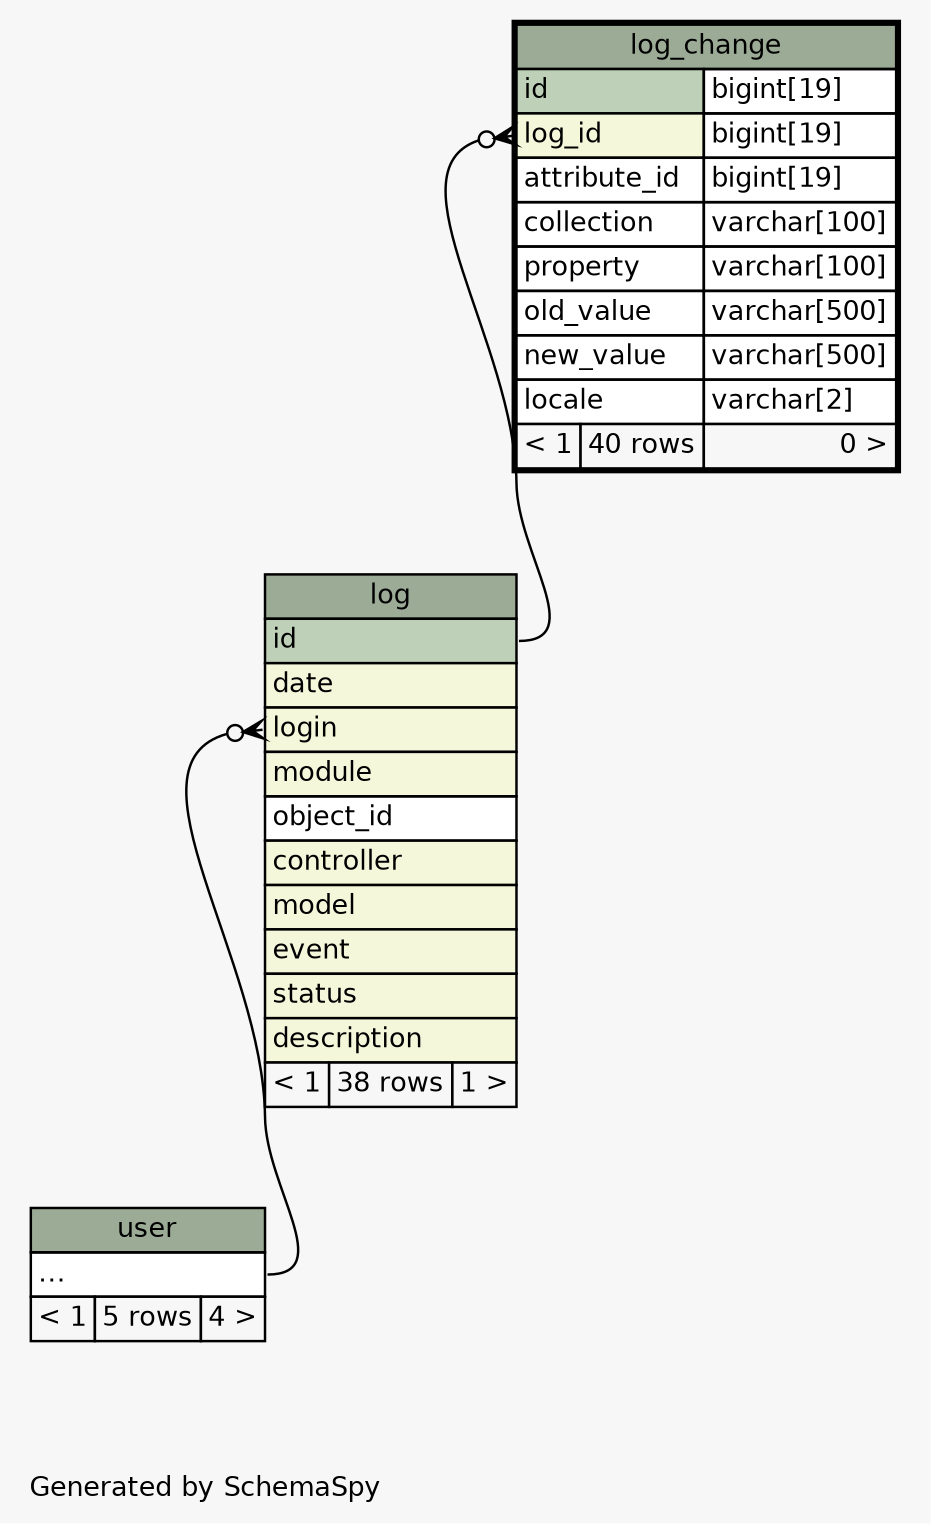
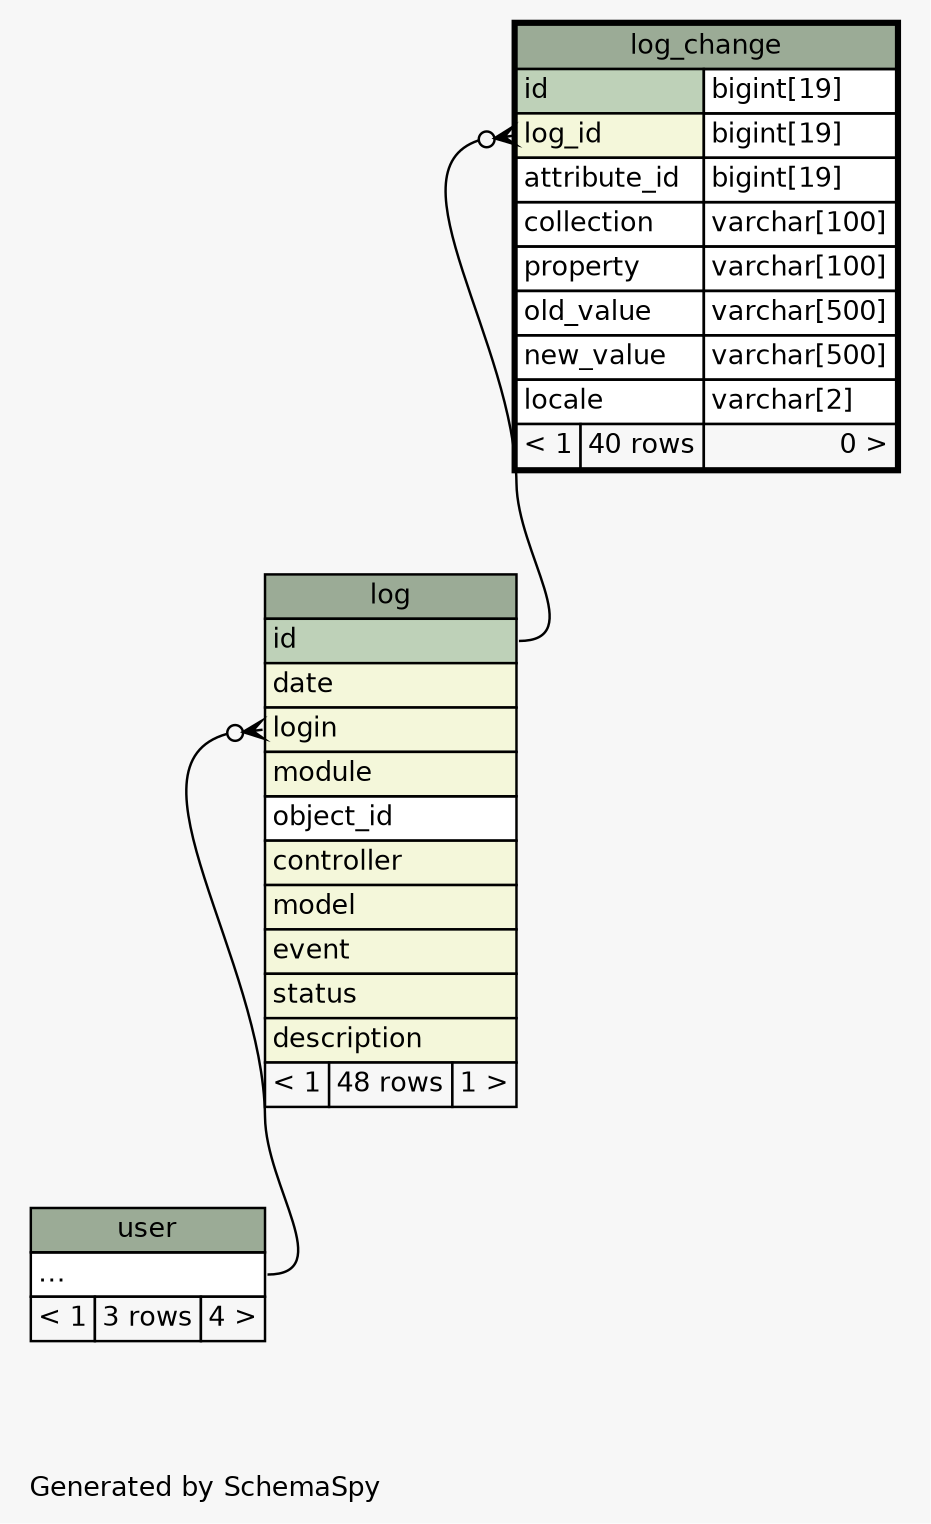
(391, 1083) -> (391, 1083)
(148, 1318) -> (148, 1318)
